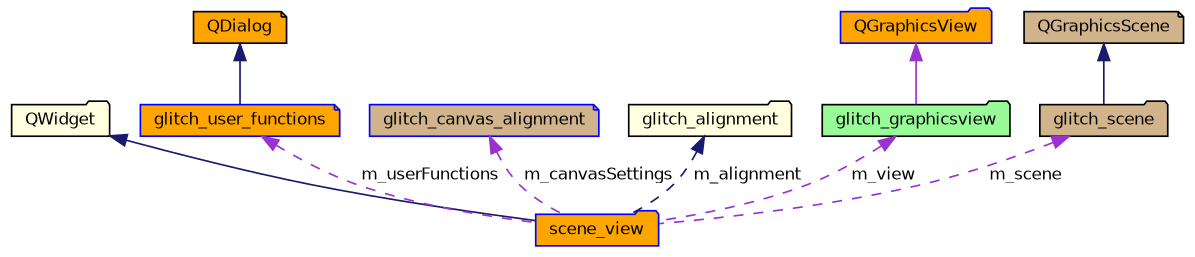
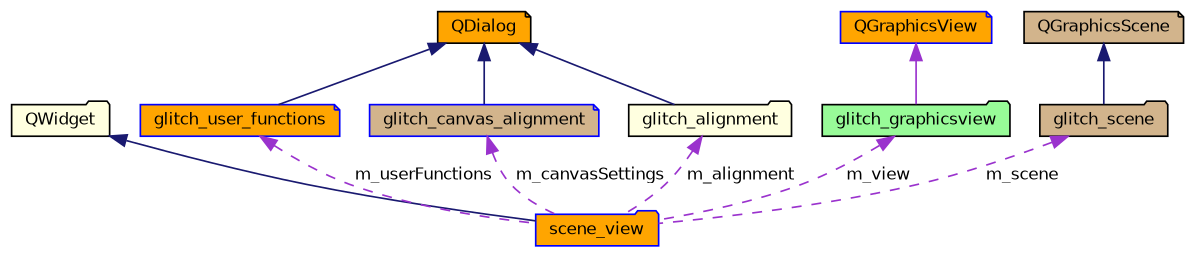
(916, 27) -> (916, 27)
none -> (605, 77)
none -> (484, 83)
(669, 189) -> (663, 187)
